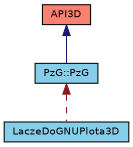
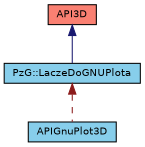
(66, 73) -> (72, 73)
(66, 132) -> (72, 132)
